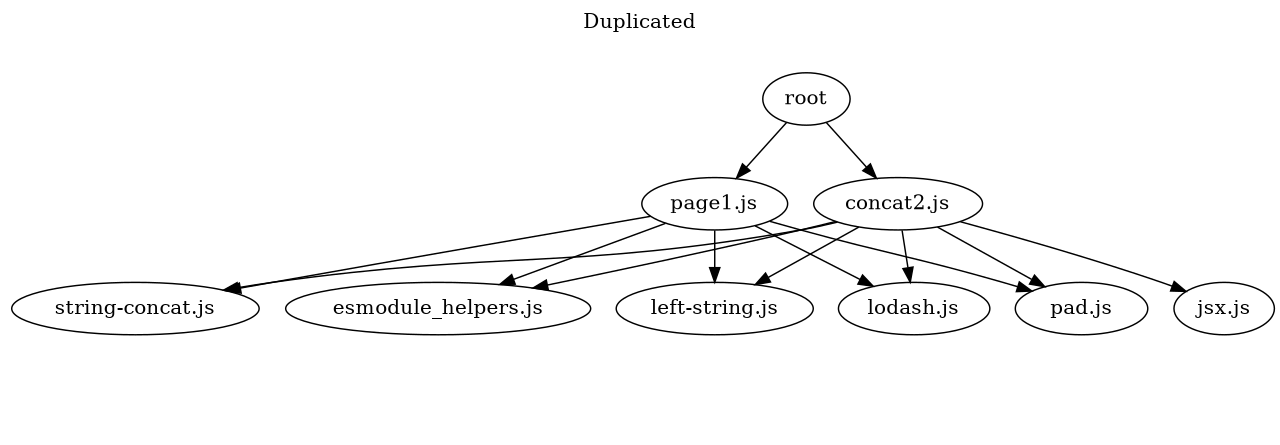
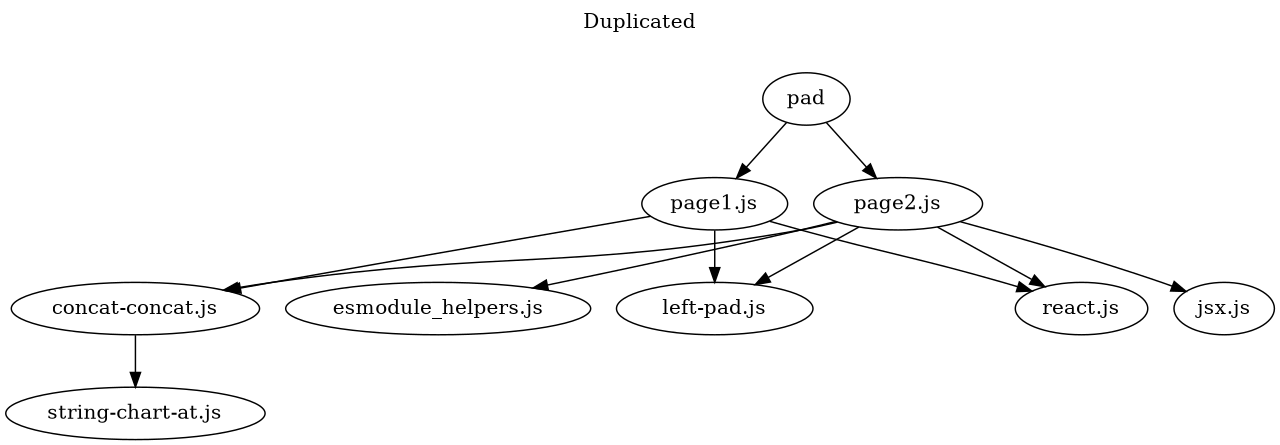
(806, 99) -> (806, 99)
(898, 204) -> (898, 204)
(605, 246) -> none
(135, 309) -> (135, 309)
(715, 309) -> (715, 309)
(914, 309) -> none
(1082, 309) -> (1082, 309)
none -> (135, 413)
